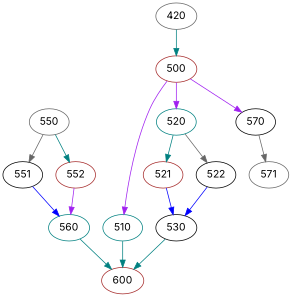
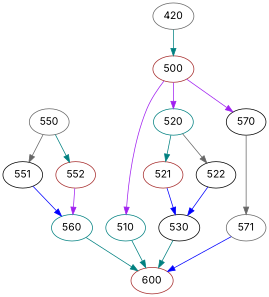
none -> (203, 252)
